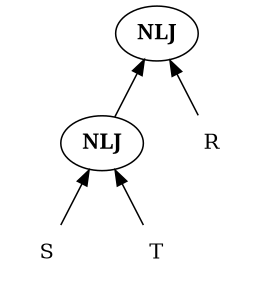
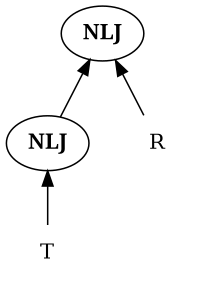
(47, 253) -> none
